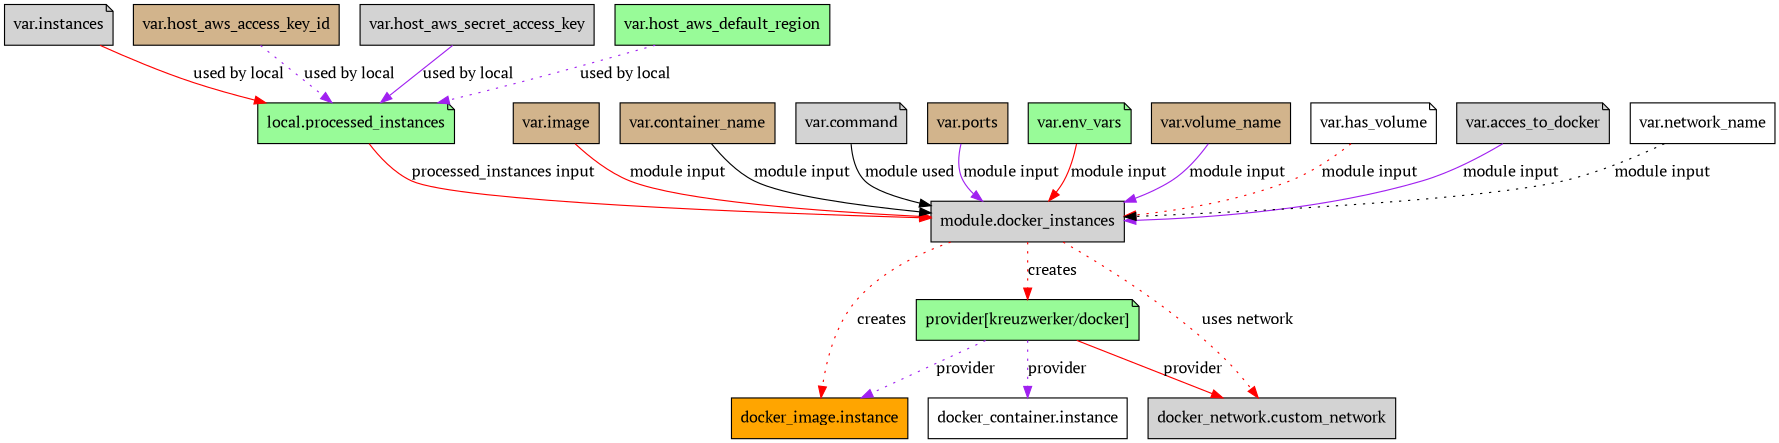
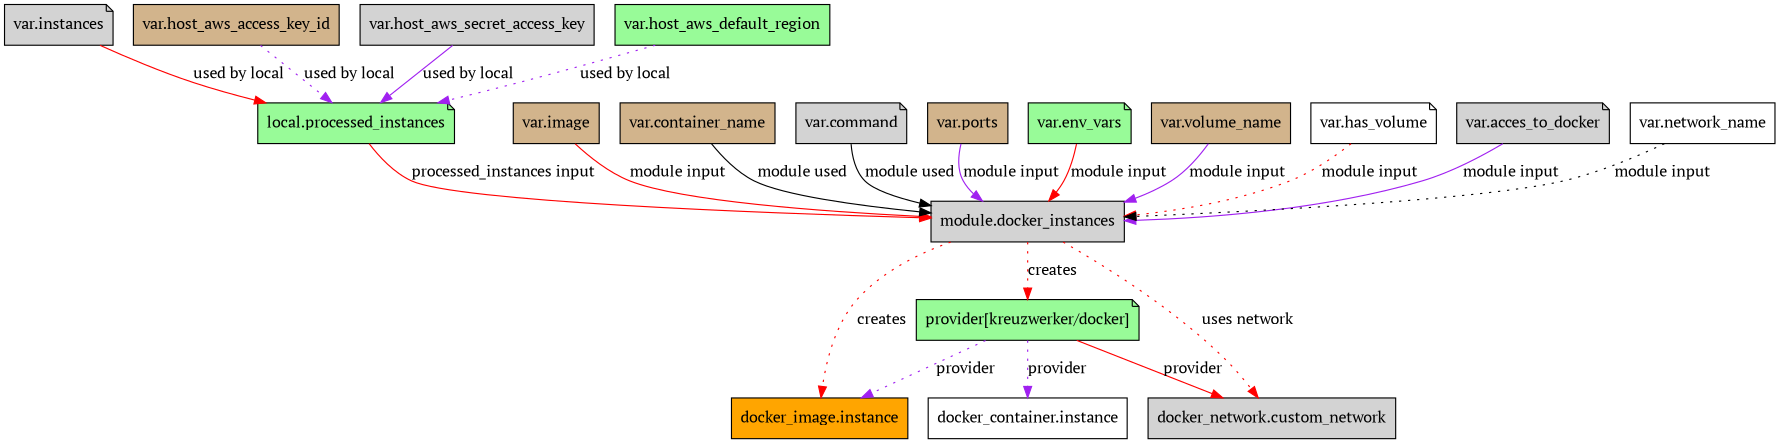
(802, 172) -> (802, 172)
